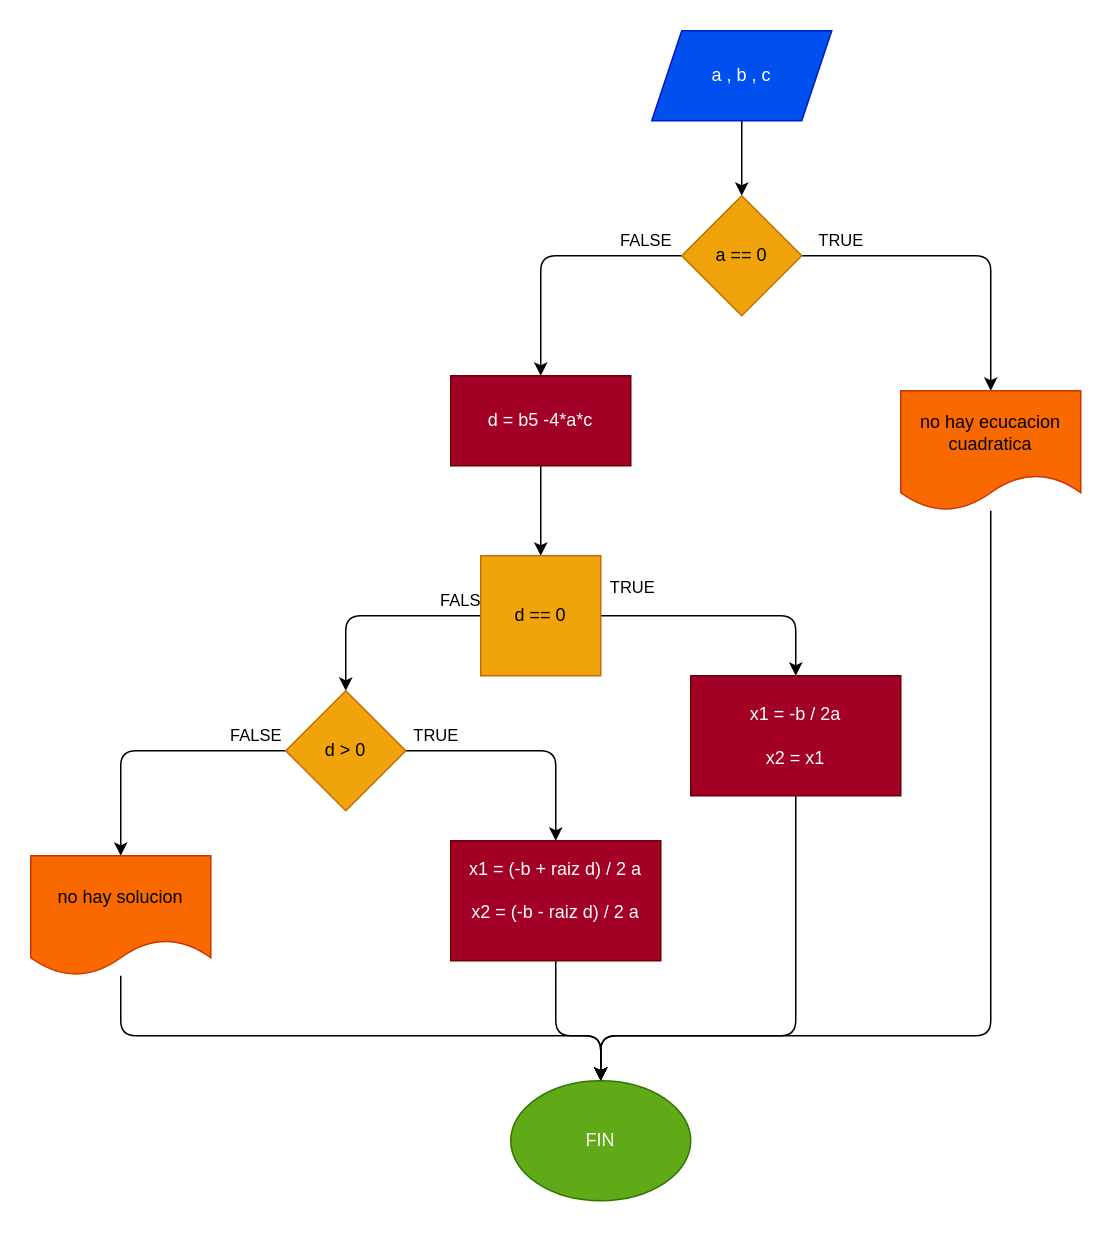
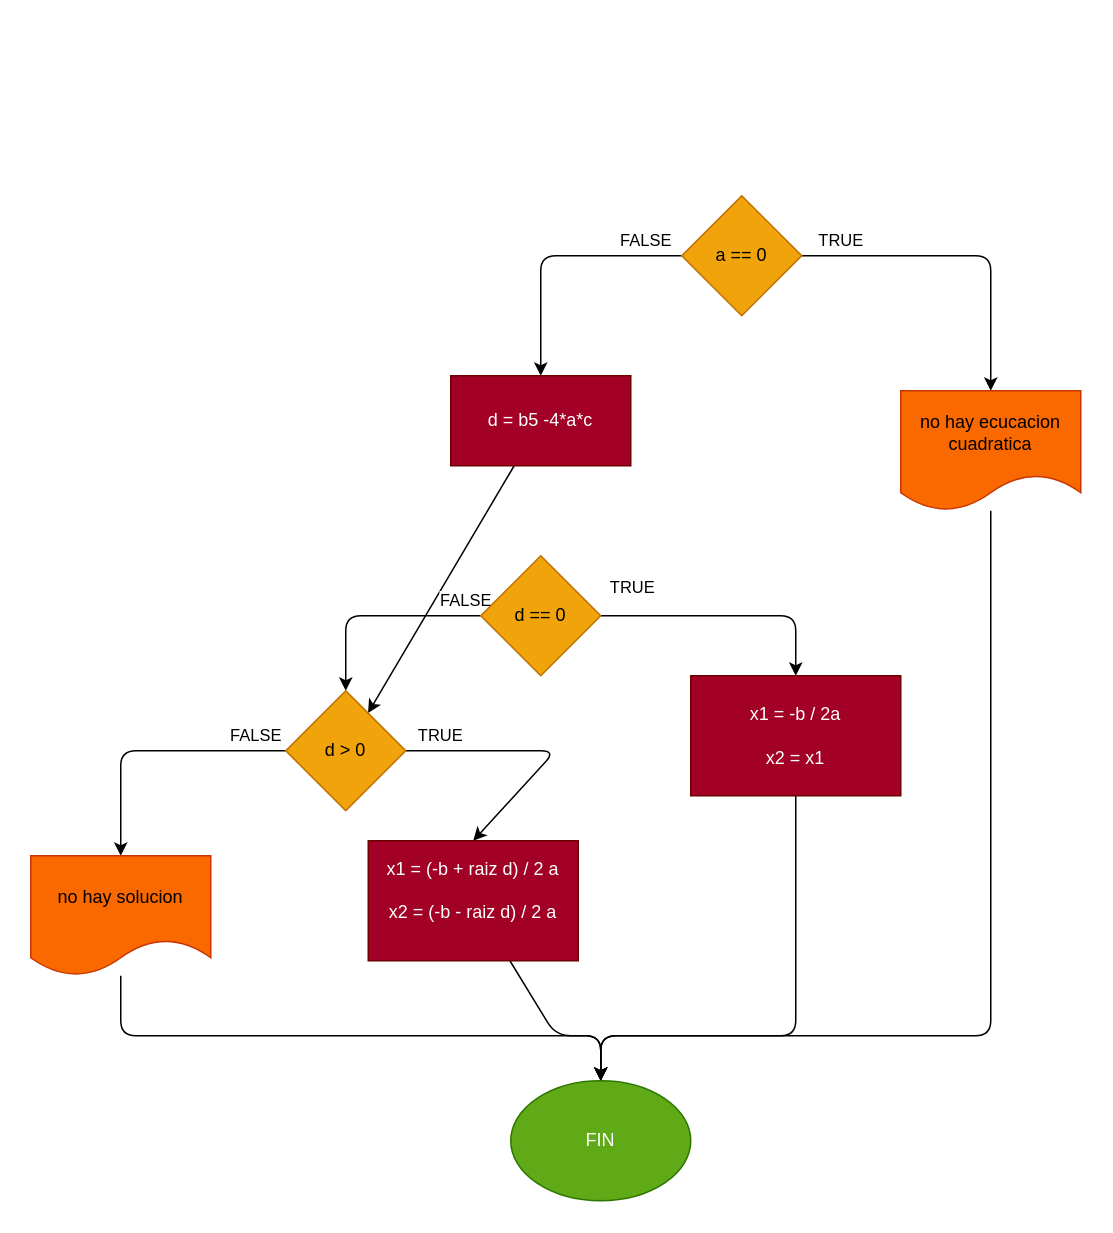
(742, 76) -> none
(742, 153) -> none
(541, 506) -> (444, 585)
(541, 616) -> (541, 616)
(556, 901) -> (473, 901)
